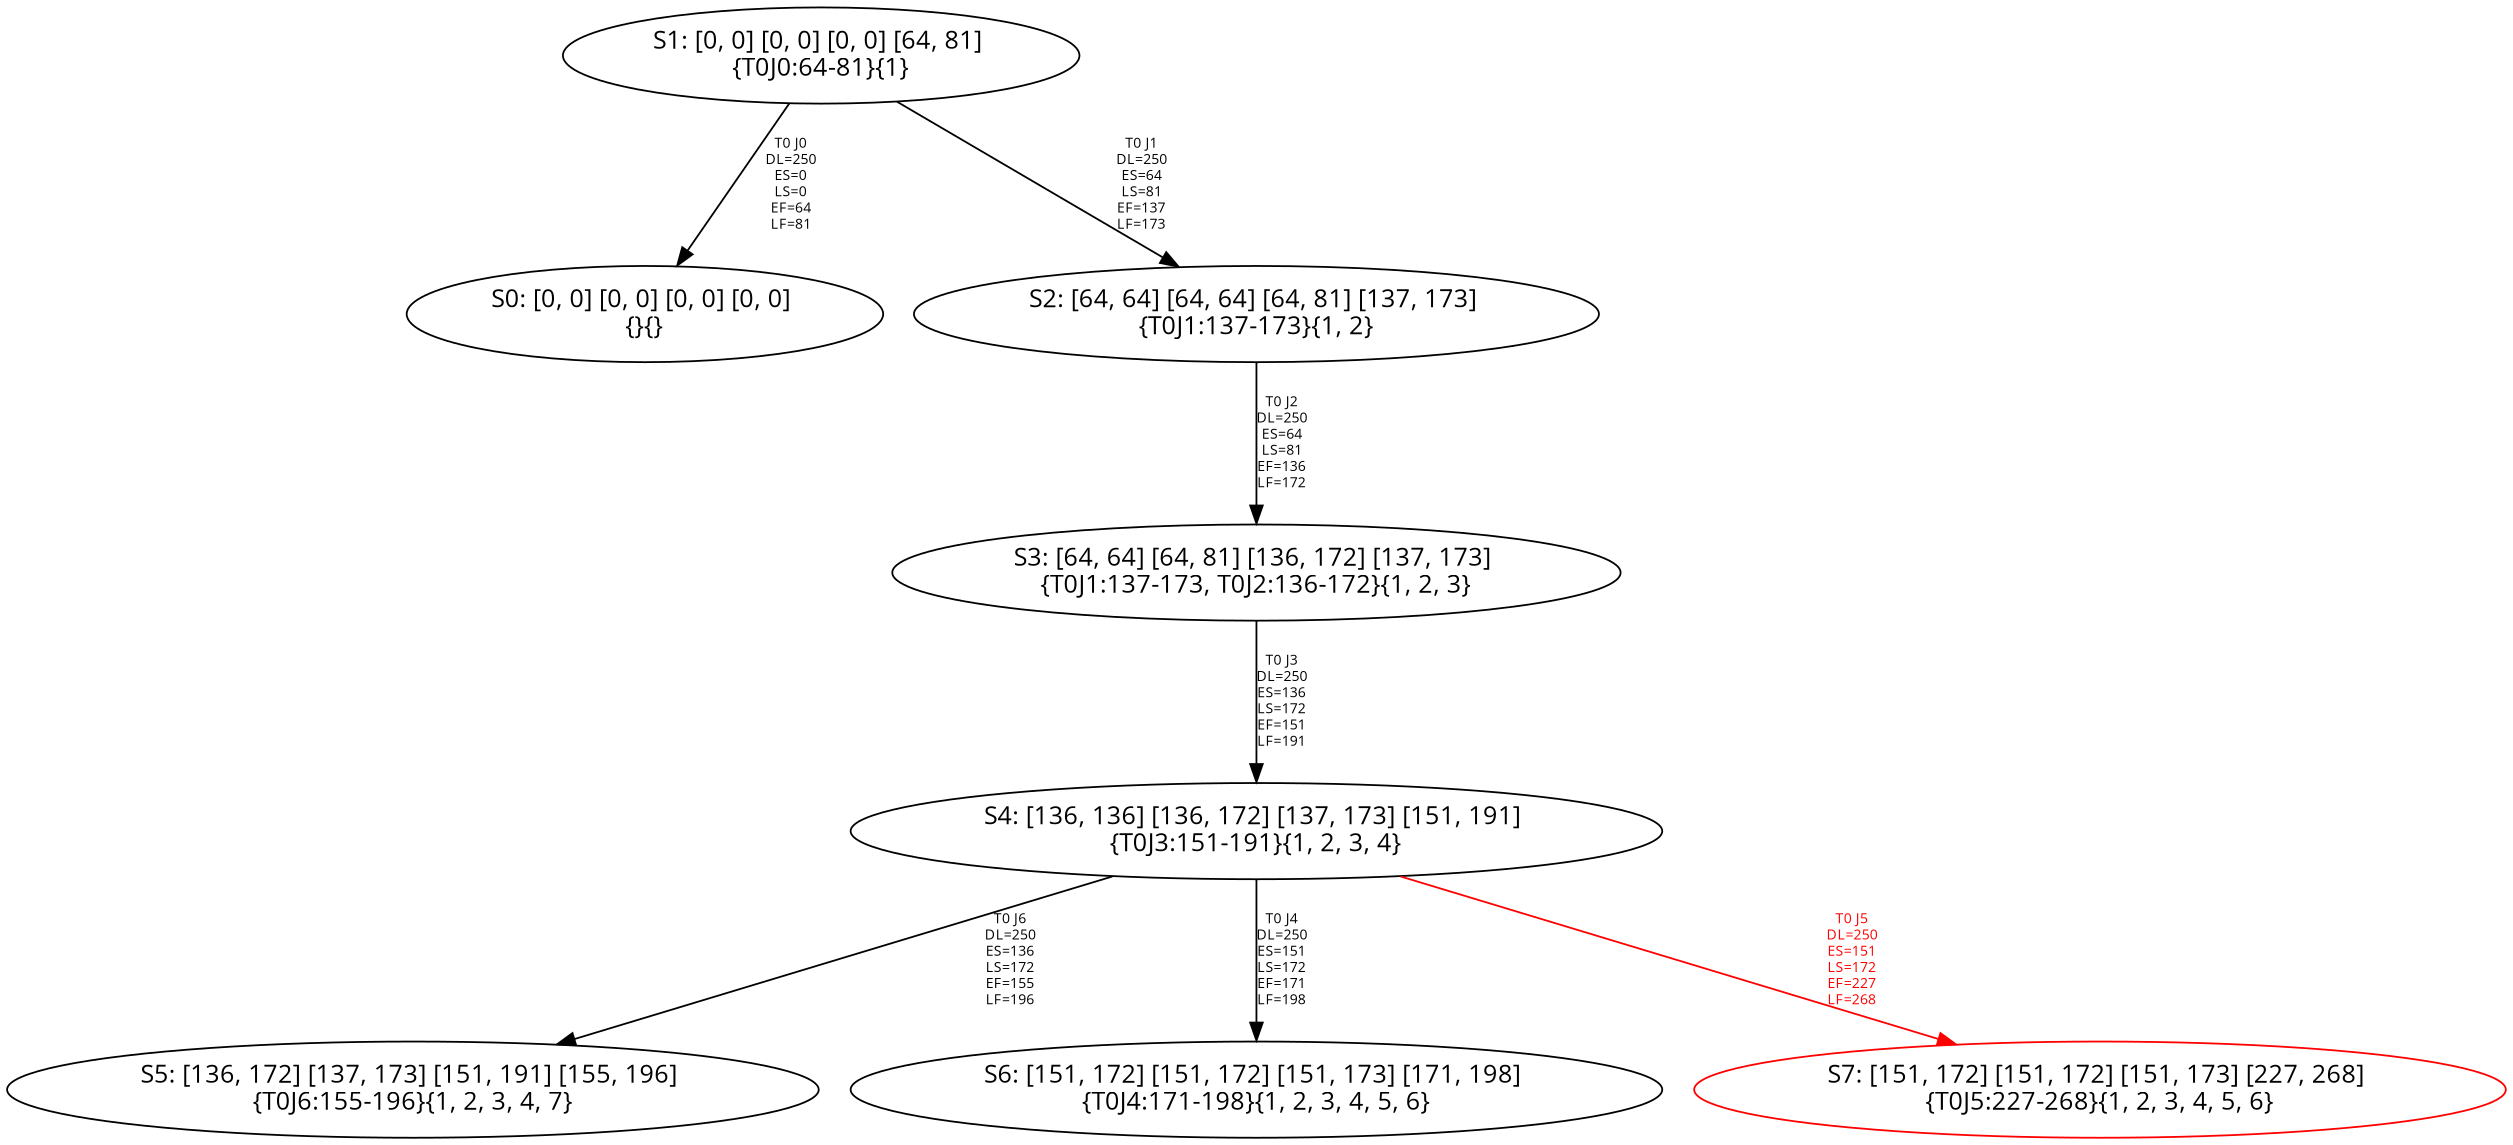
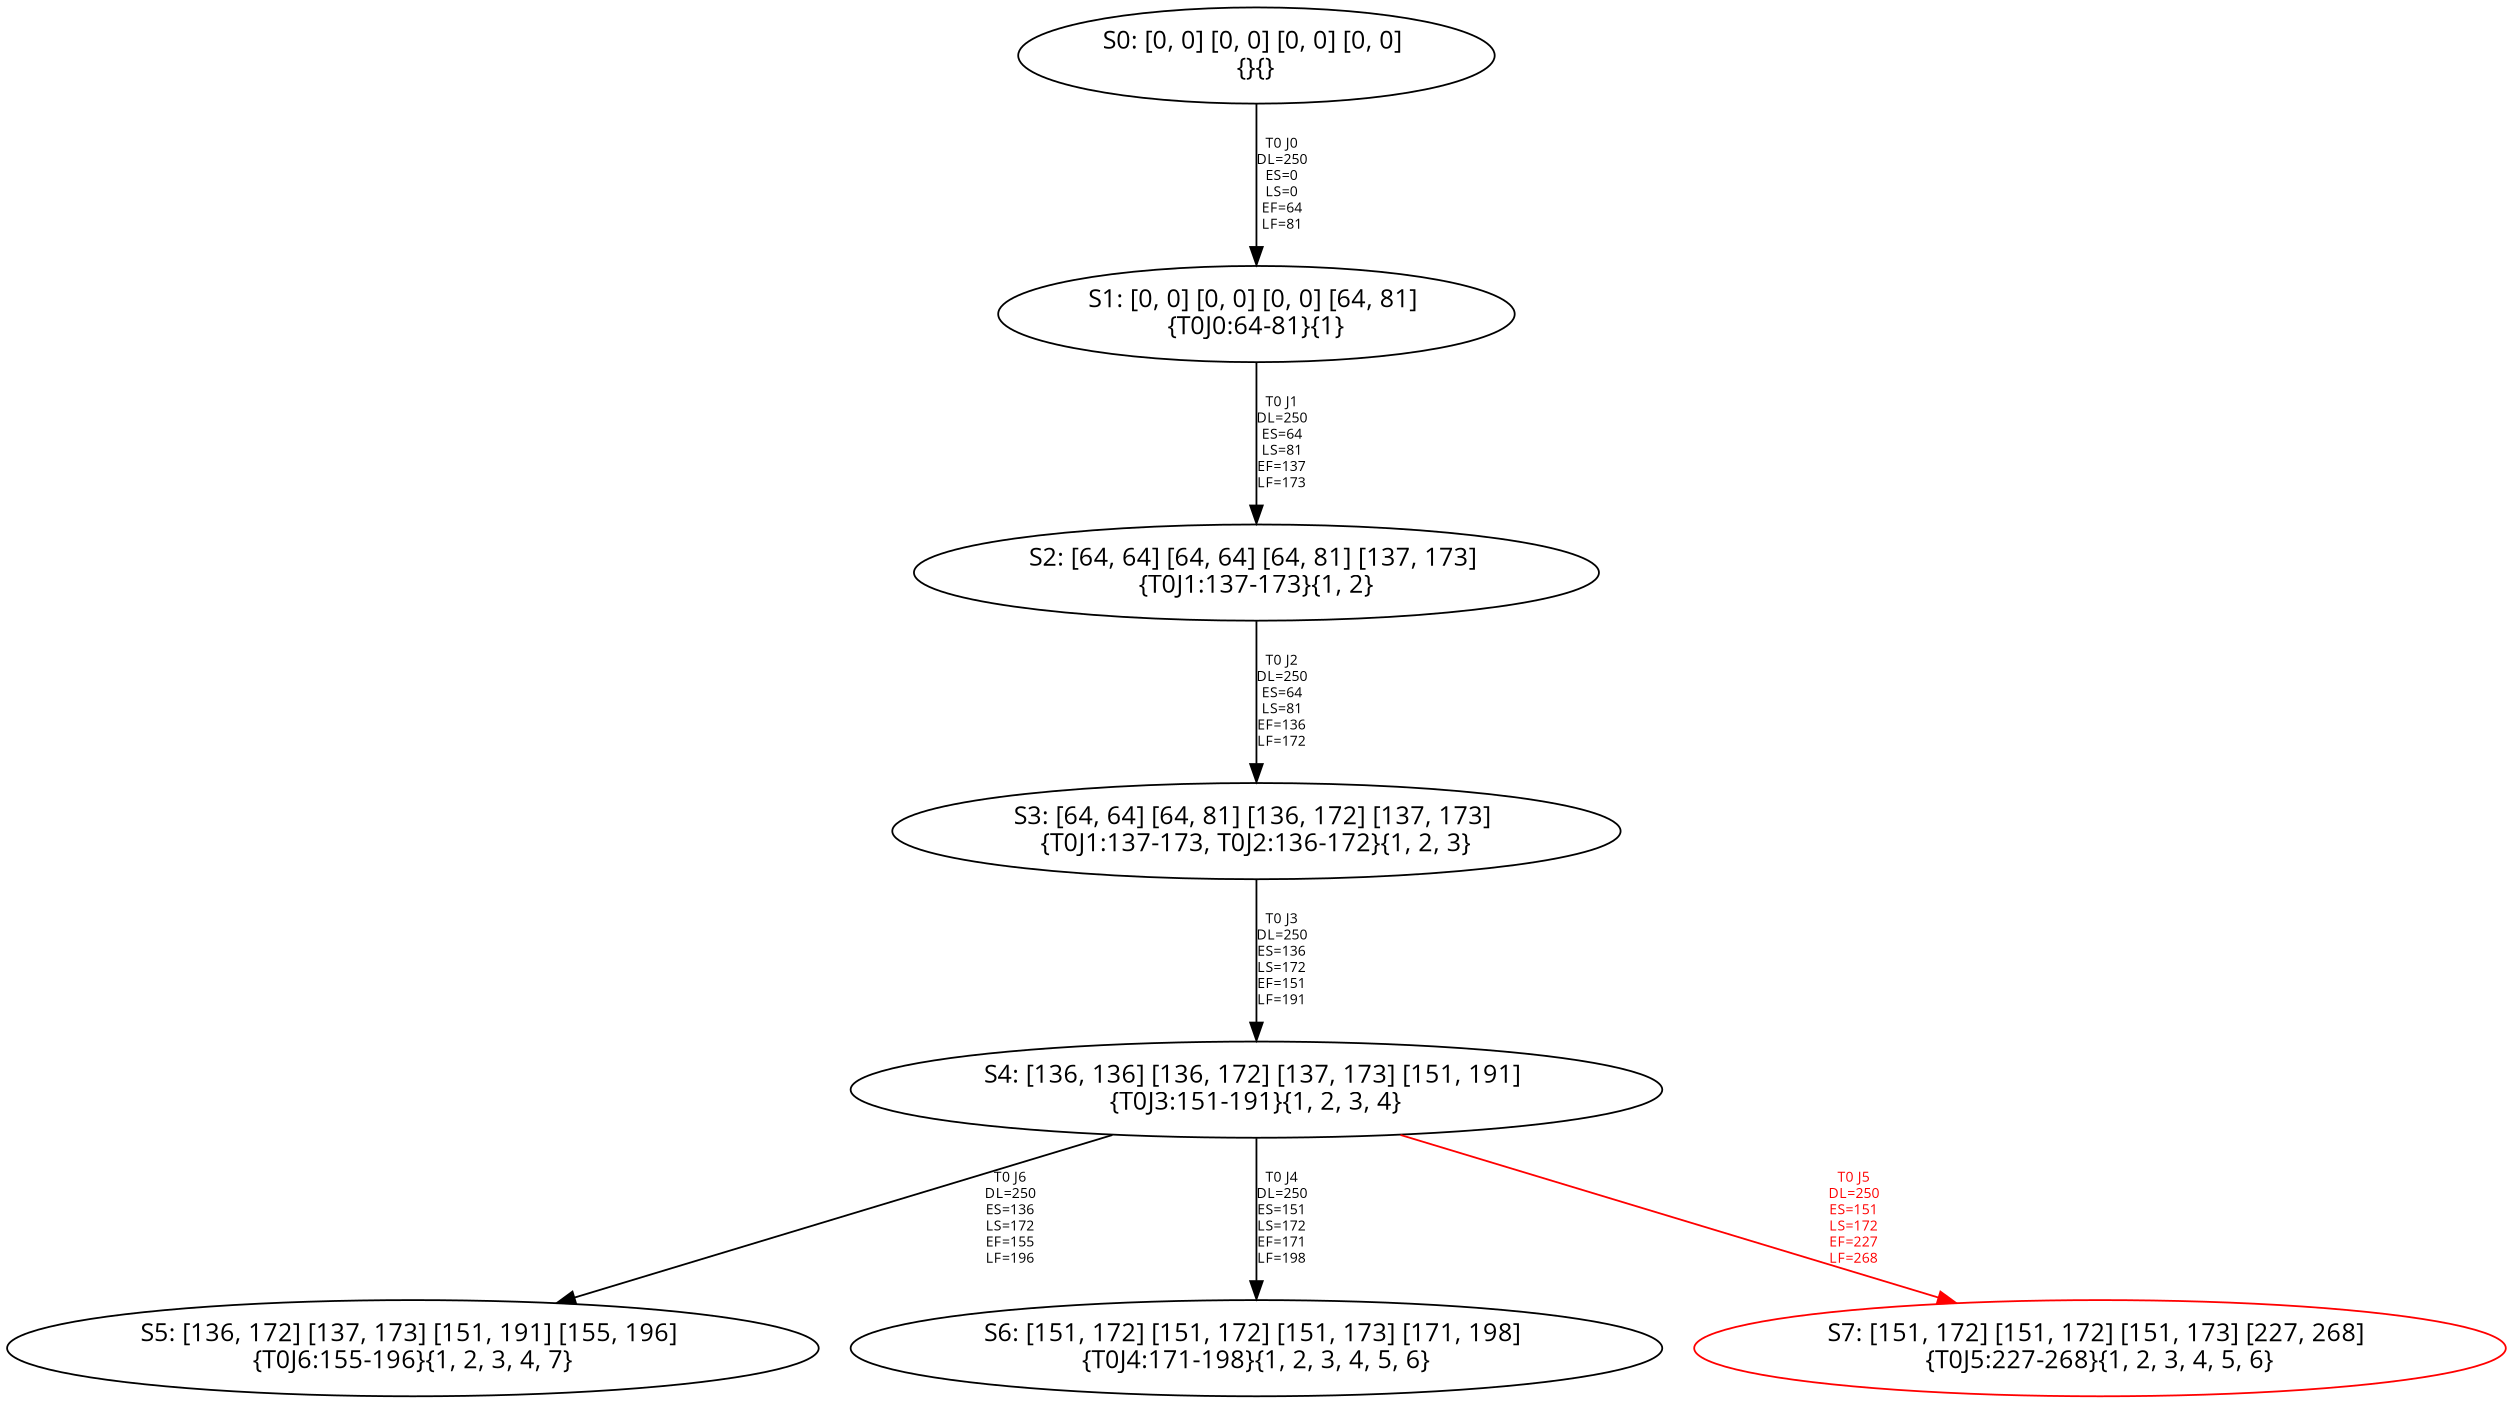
(739, 177) -> (1256, 175)
